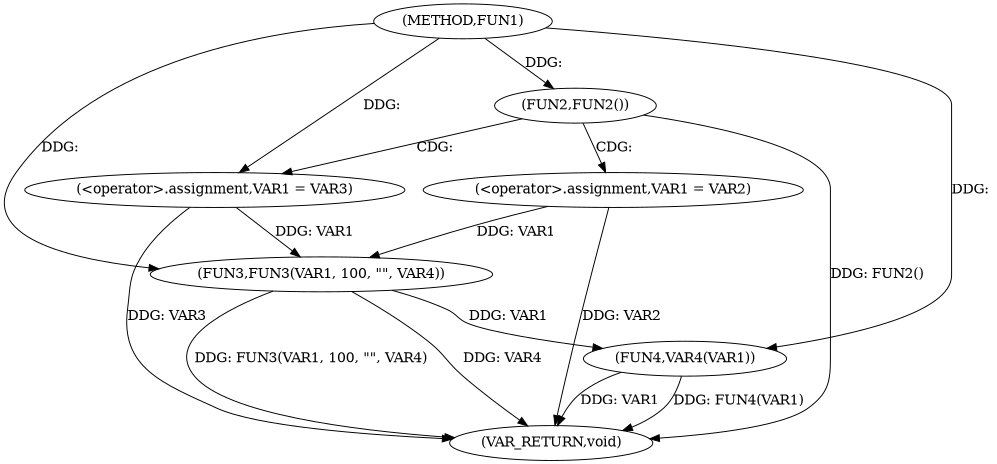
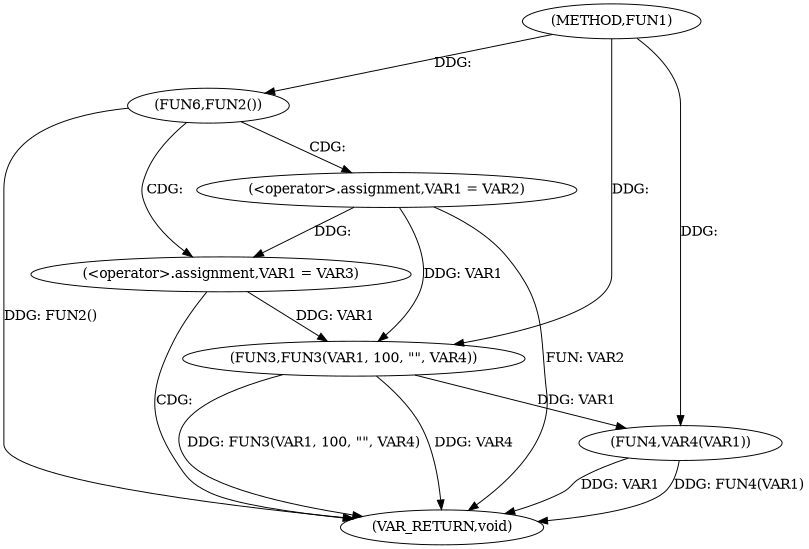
(343, 103) -> (308, 230)
(575, 106) -> (208, 106)
(167, 317) -> (177, 401)
(622, 317) -> (586, 359)
